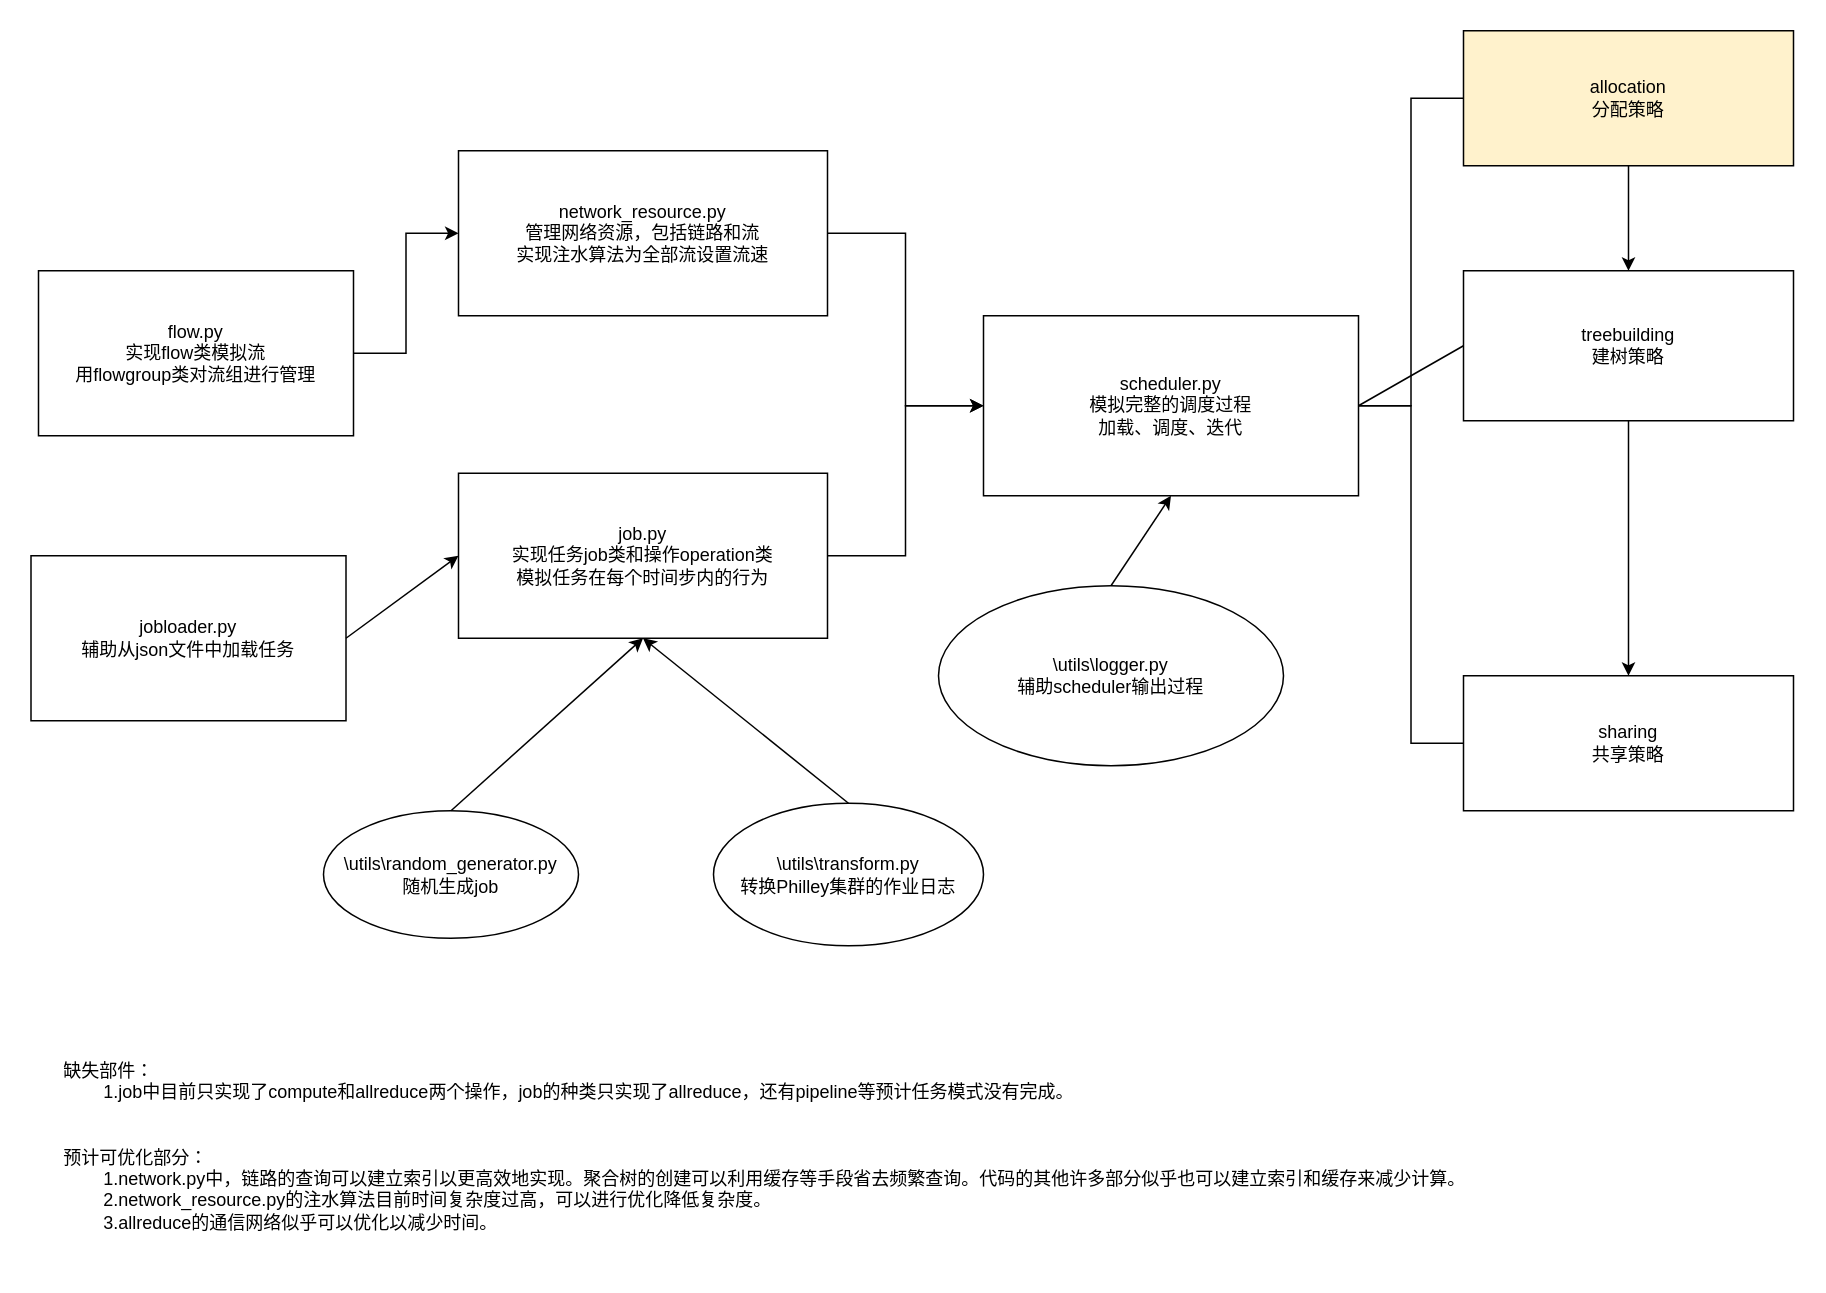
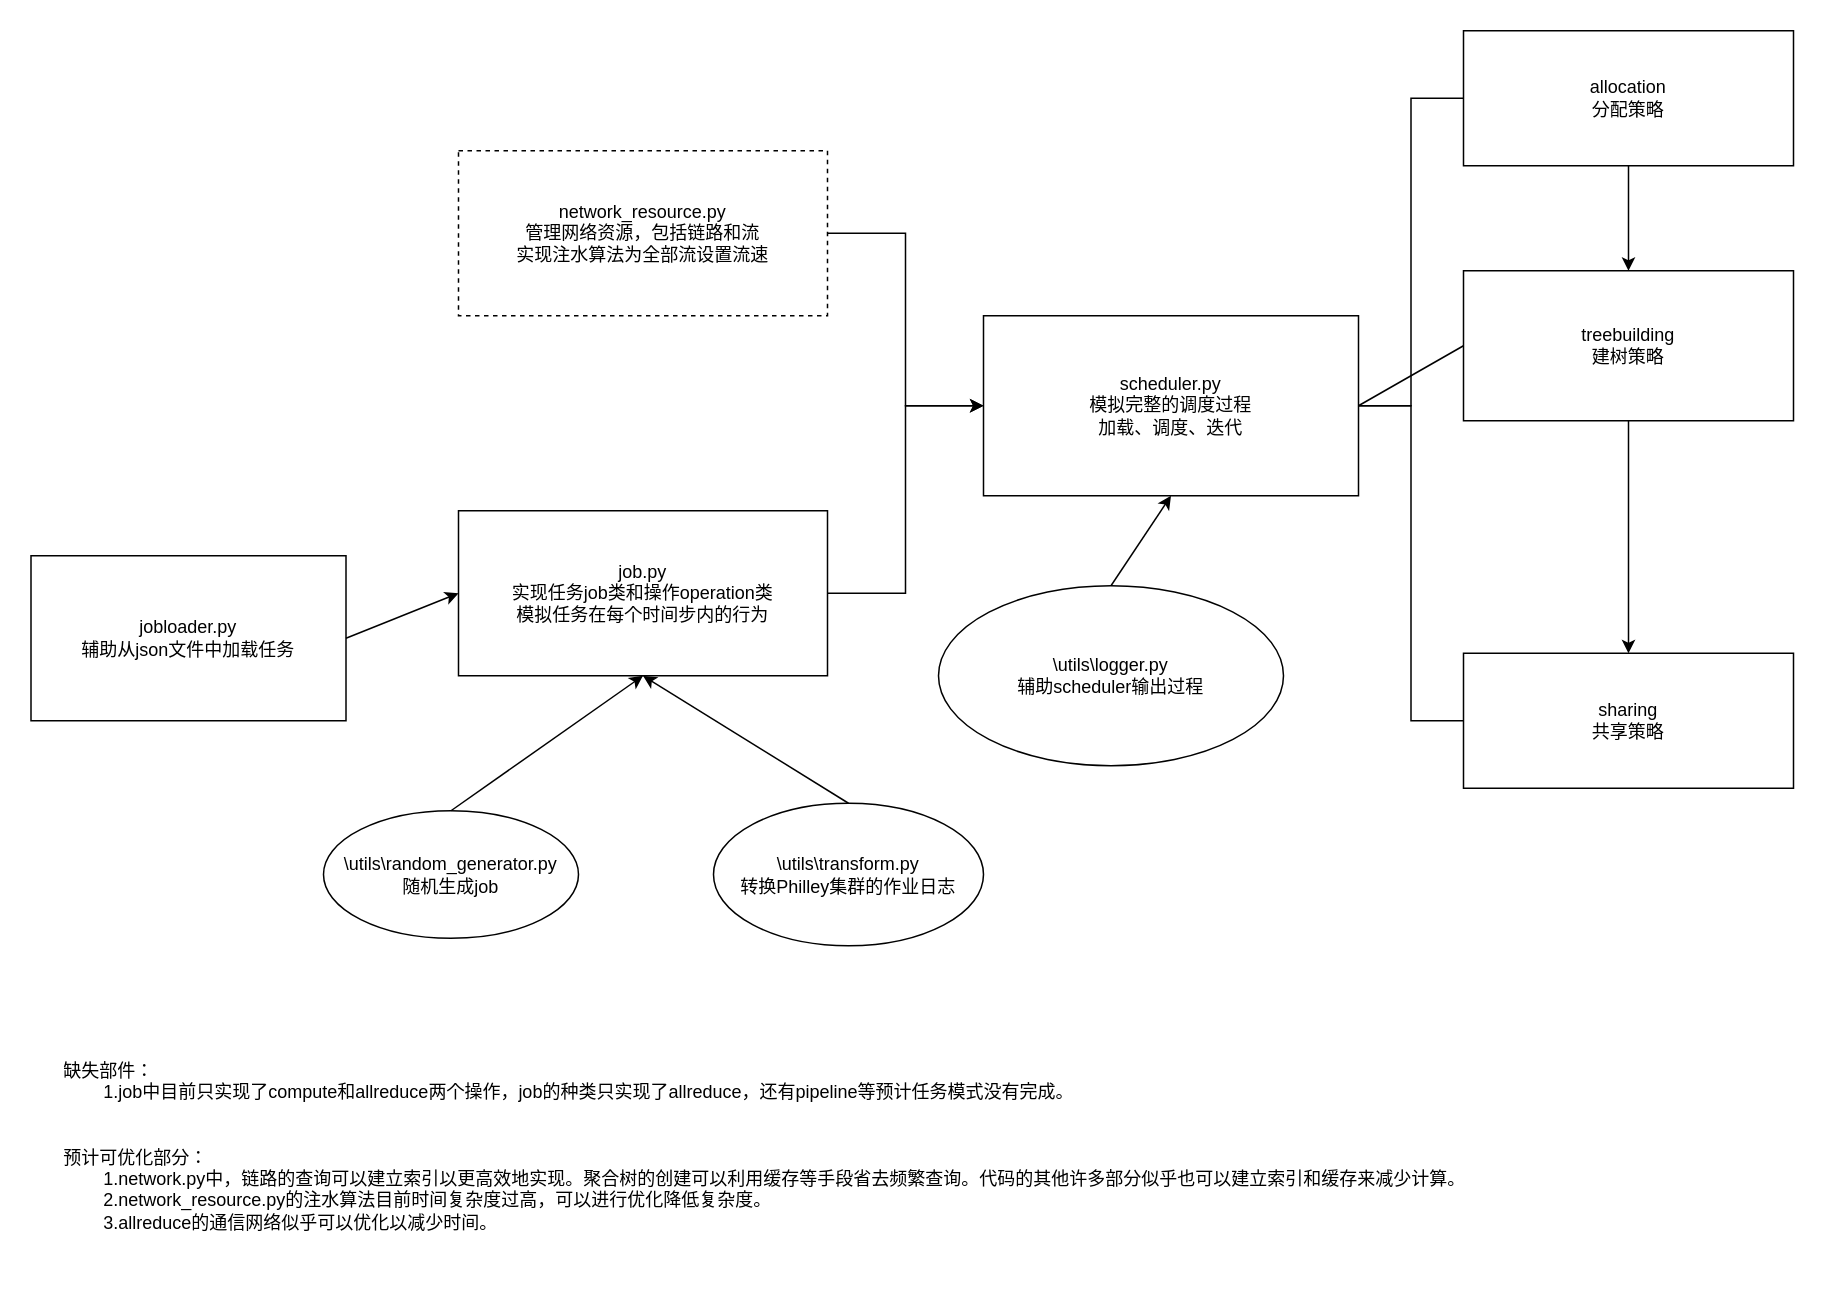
(1628, 98) -> (1628, 98)
(643, 233) -> (643, 233)
(406, 298) -> none
(196, 353) -> none
(643, 556) -> (643, 593)
(1628, 743) -> (1628, 721)
